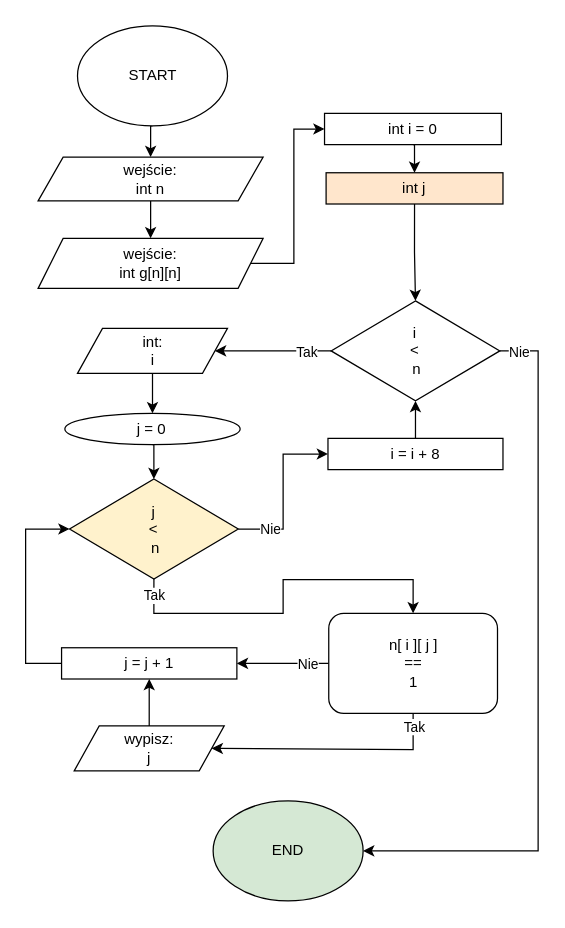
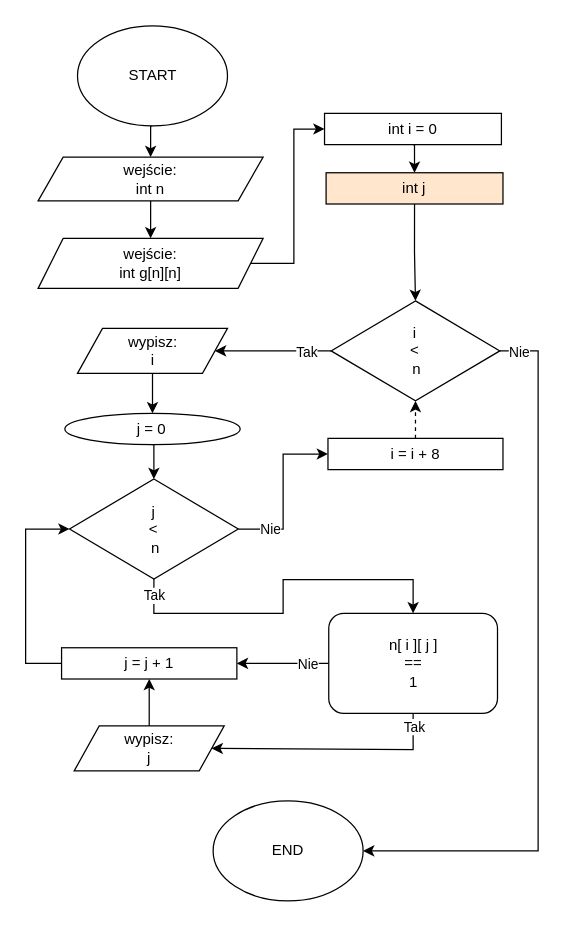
(153, 351) -> (153, 351)
(415, 423) -> (415, 423)
(154, 529) -> (154, 529)
(288, 851) -> (288, 851)
